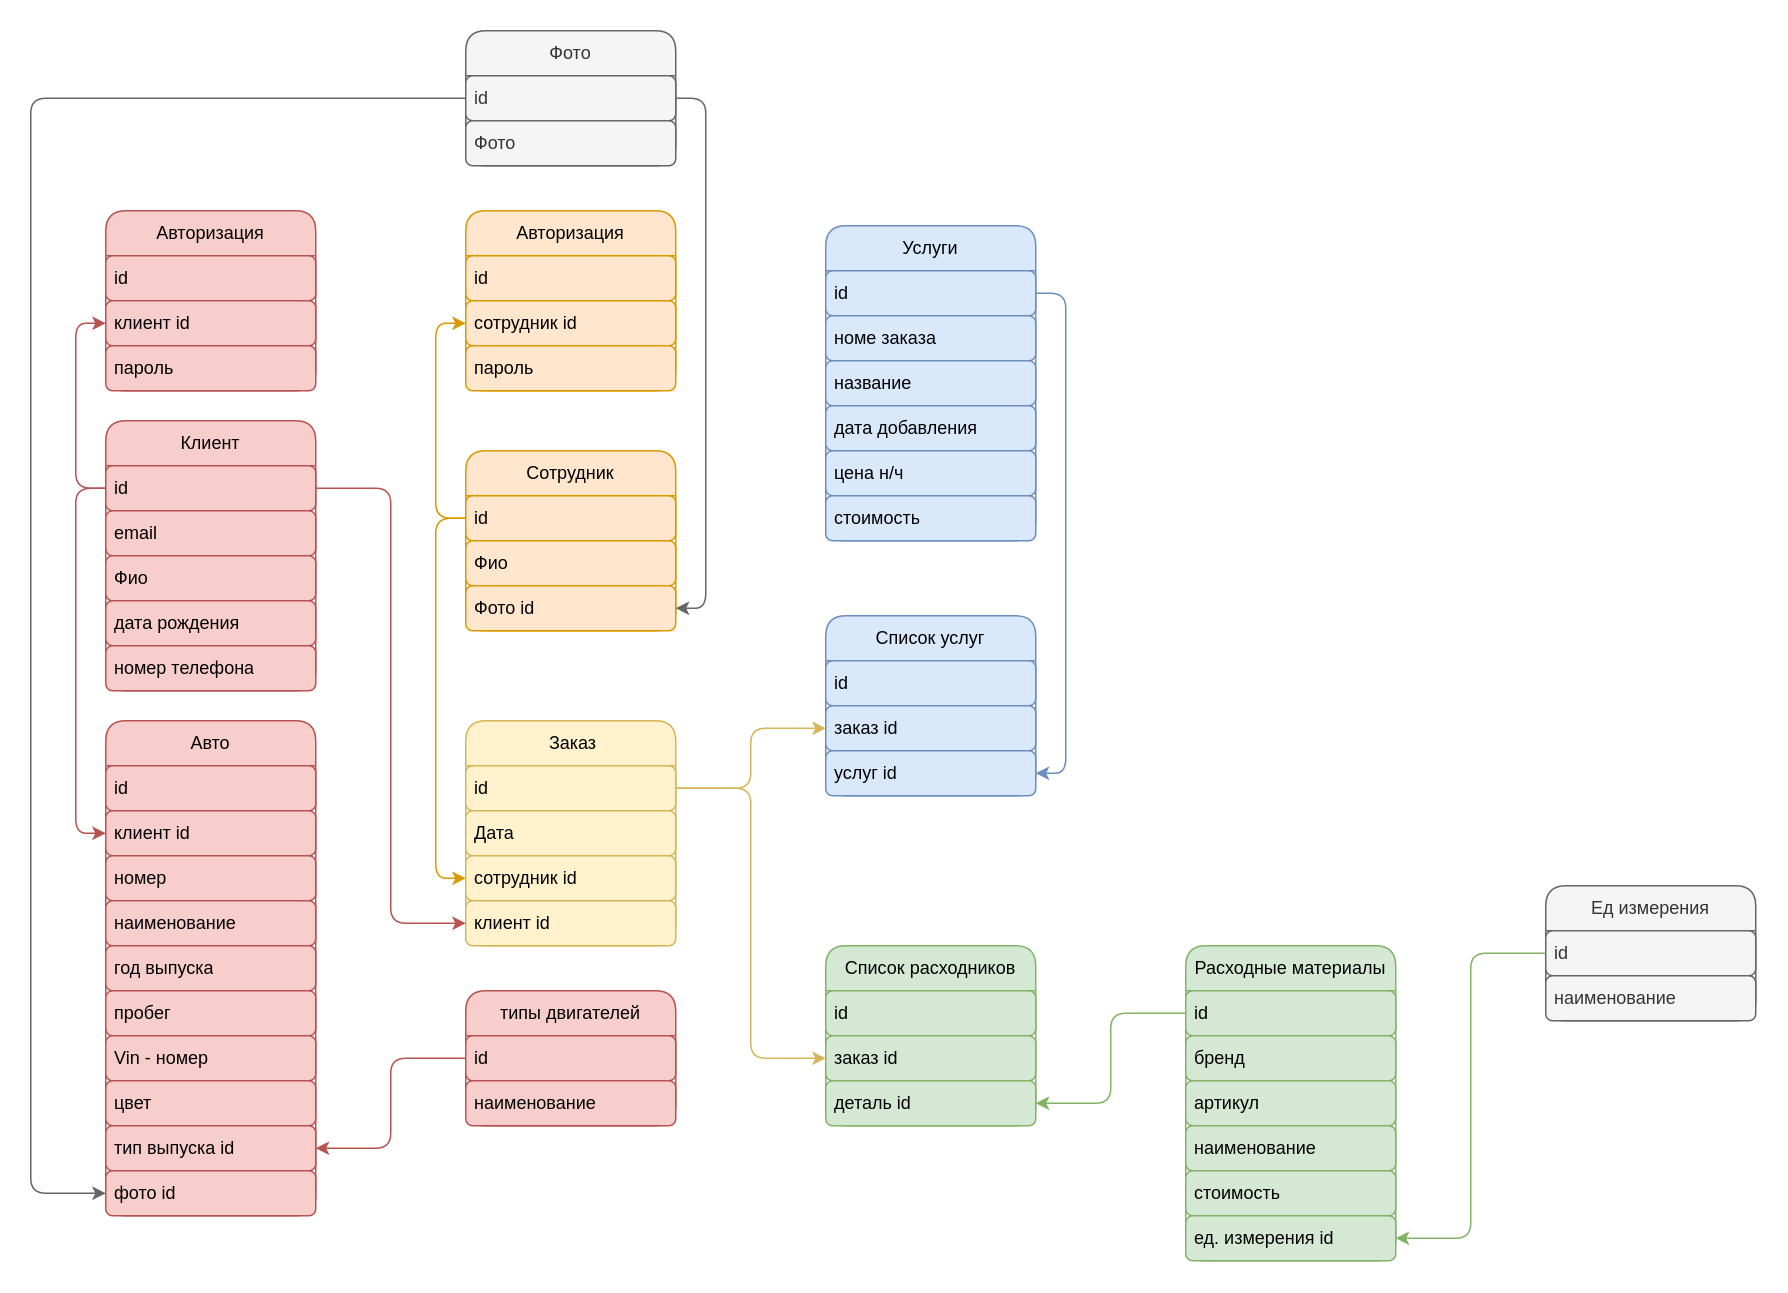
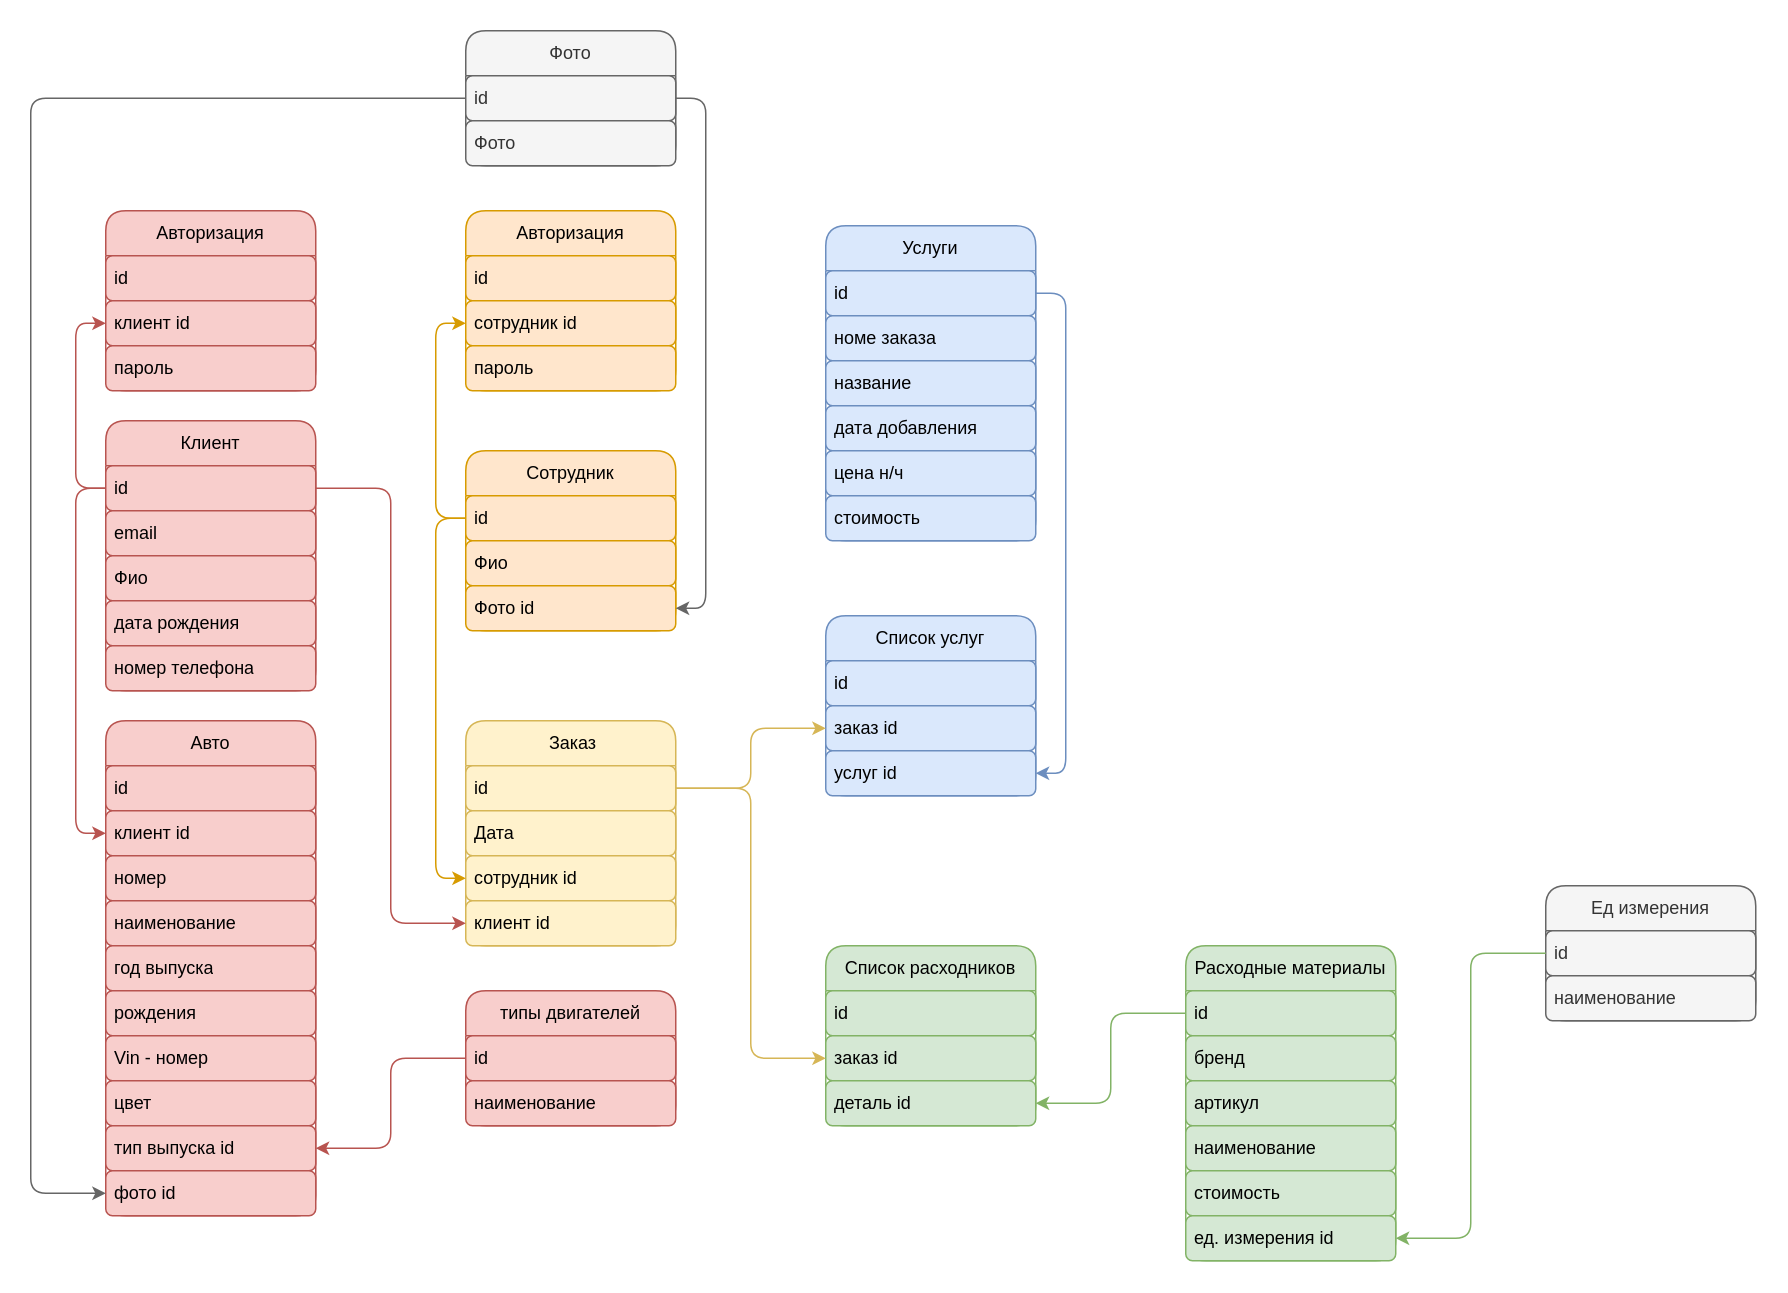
(145, 1013) -> (155, 1013)
